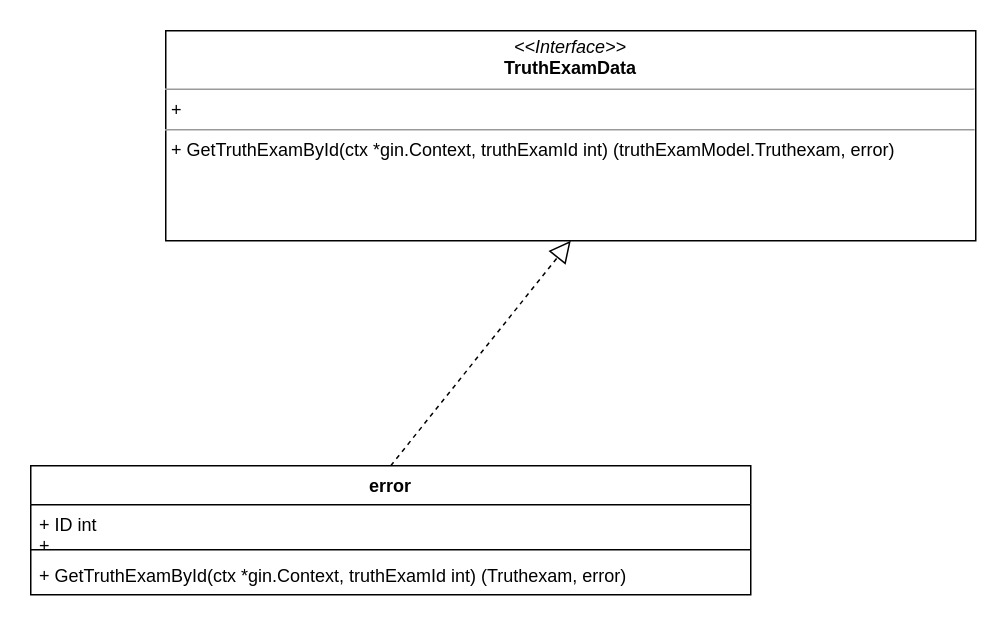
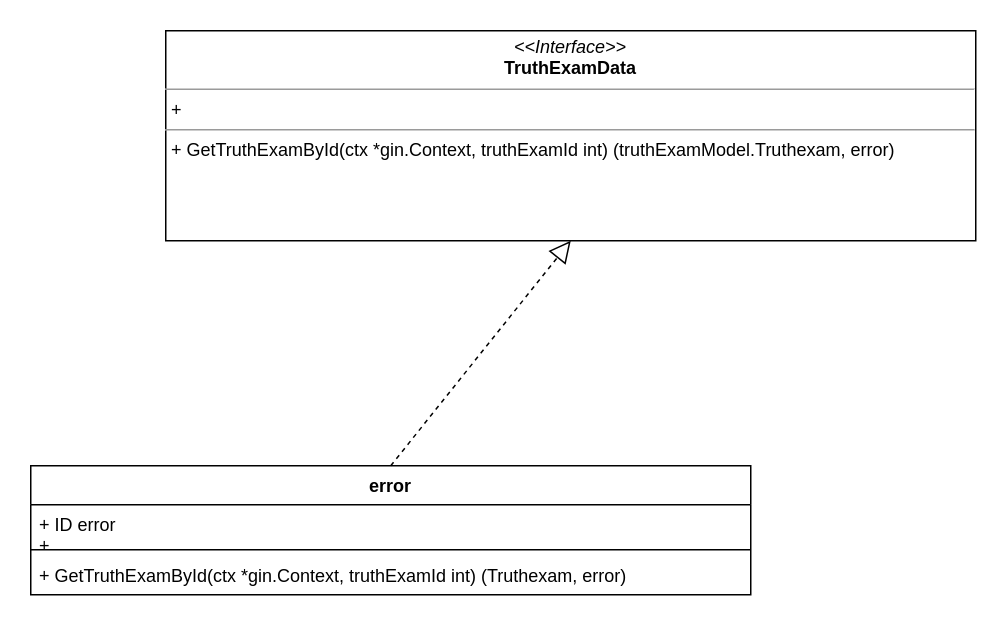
(72, 525) -> (85, 525)
